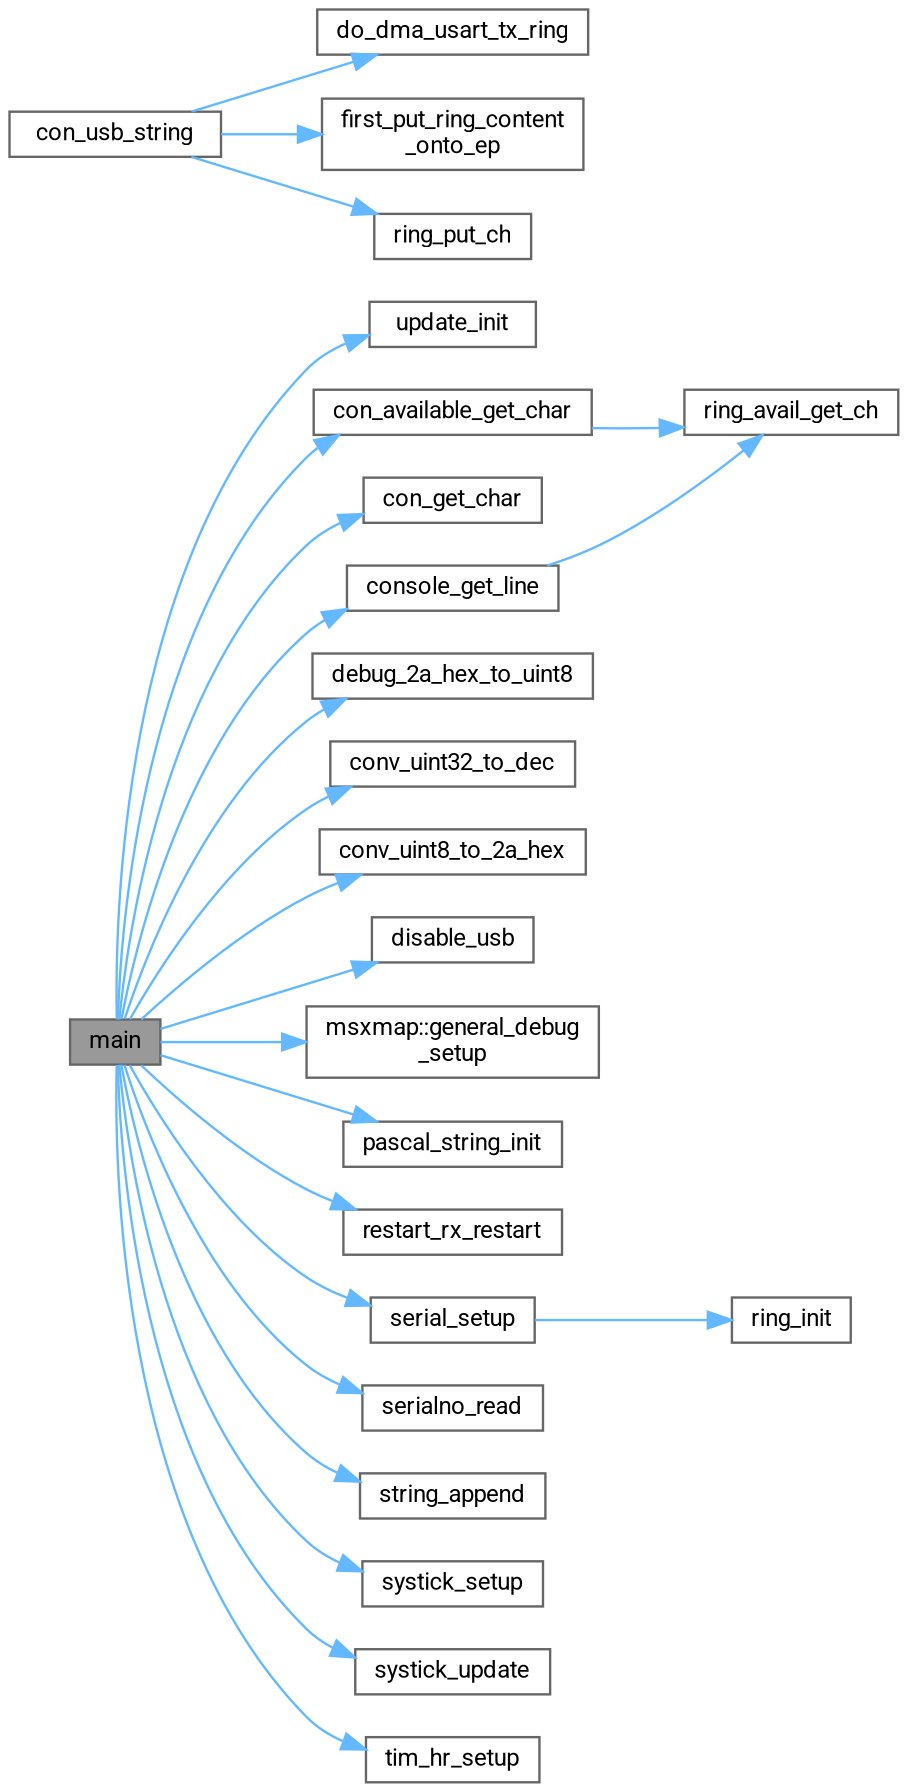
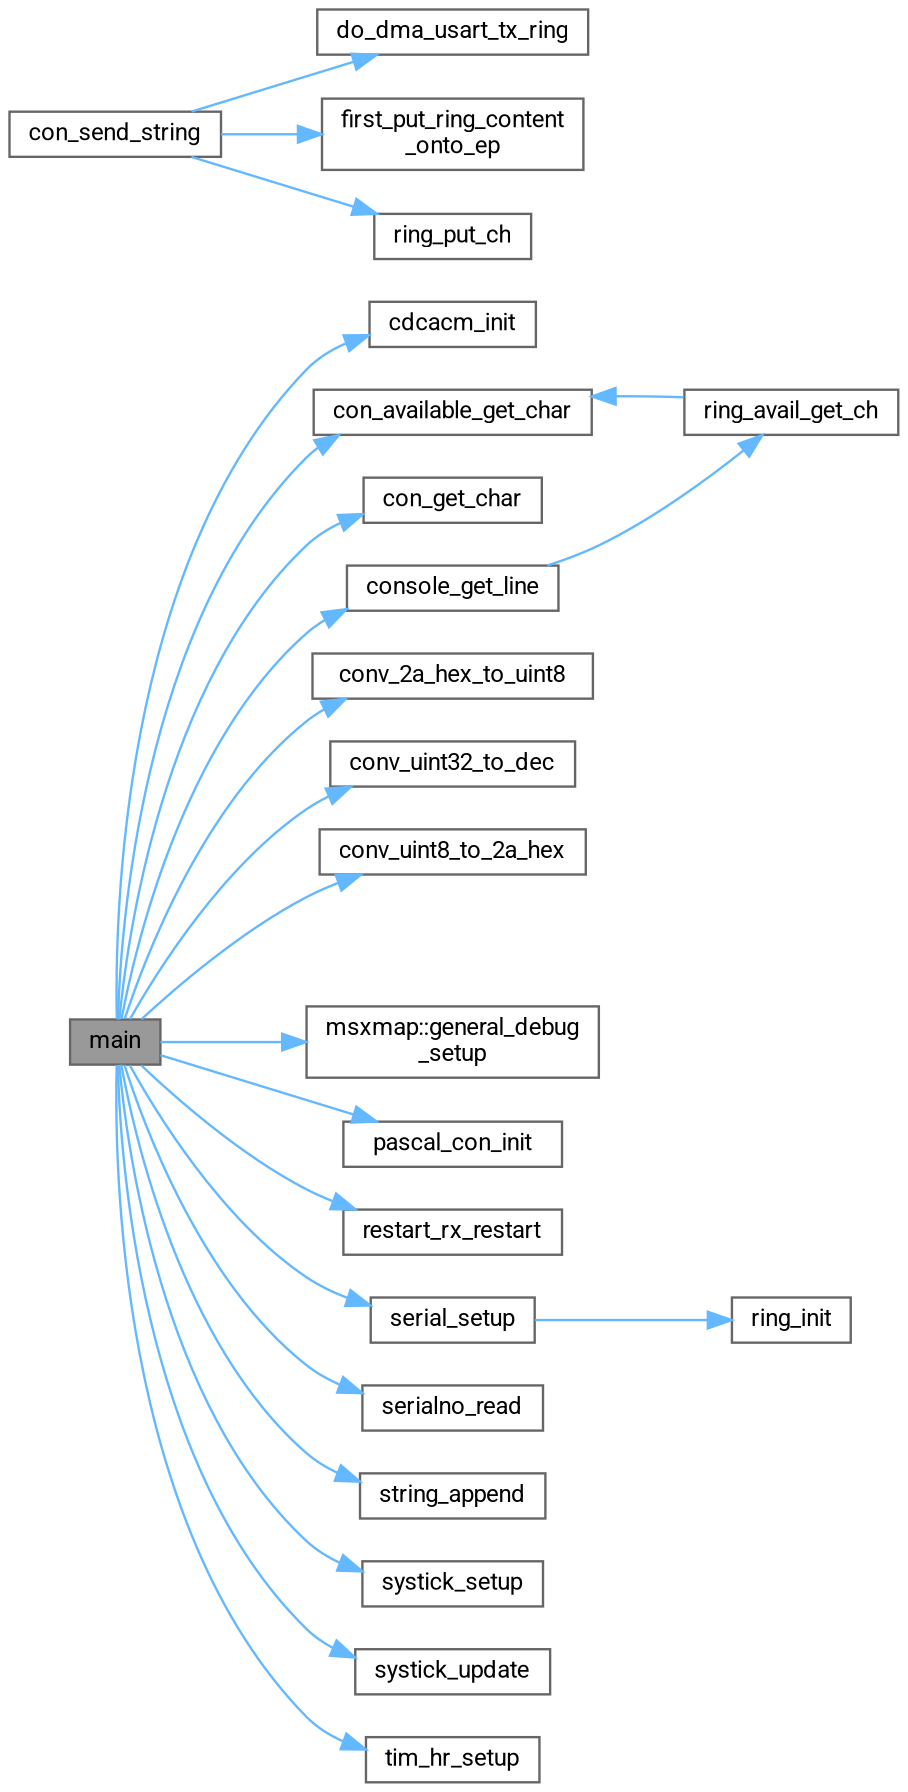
(115, 134) -> (115, 134)
(453, 324) -> (453, 324)
(625, 428) -> (650, 396)
(453, 676) -> (453, 676)
(453, 940) -> none
(453, 1144) -> (453, 1144)
